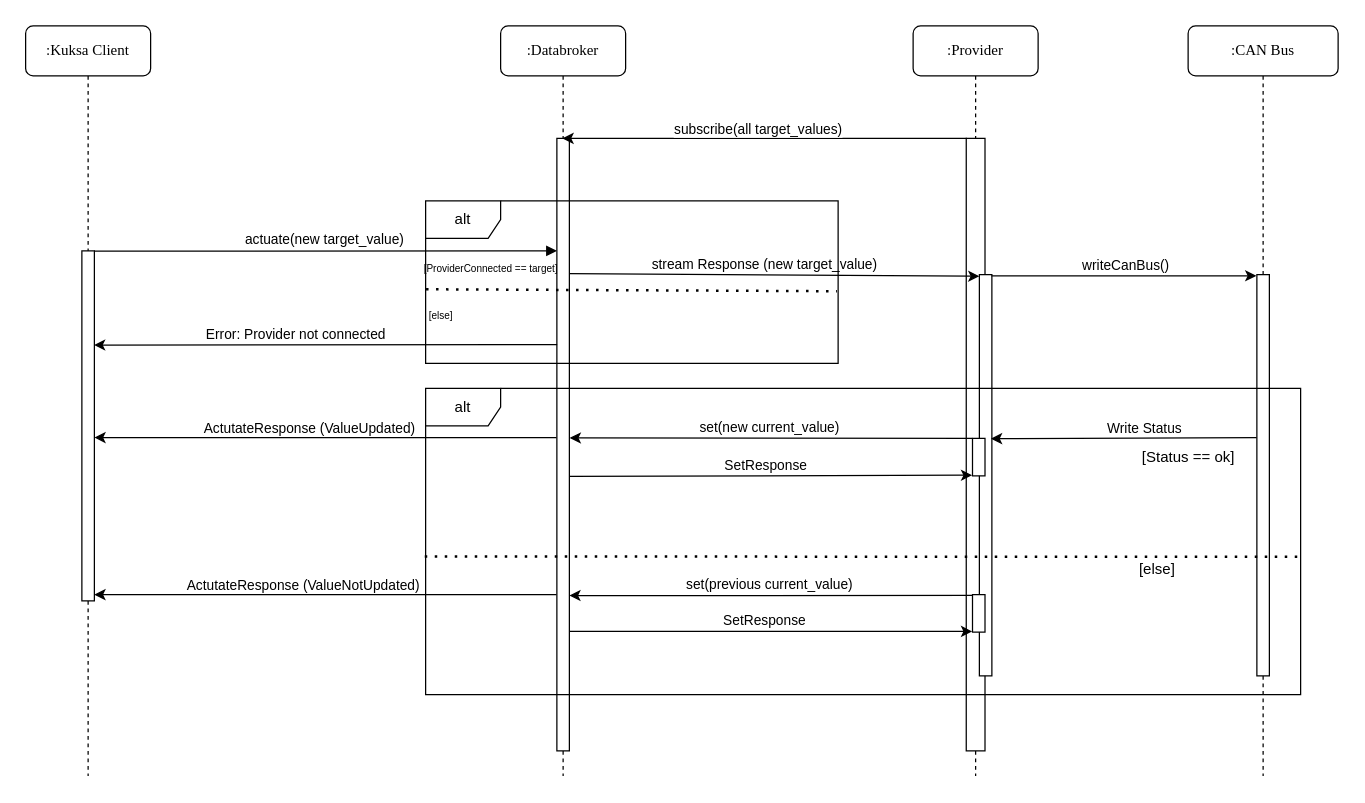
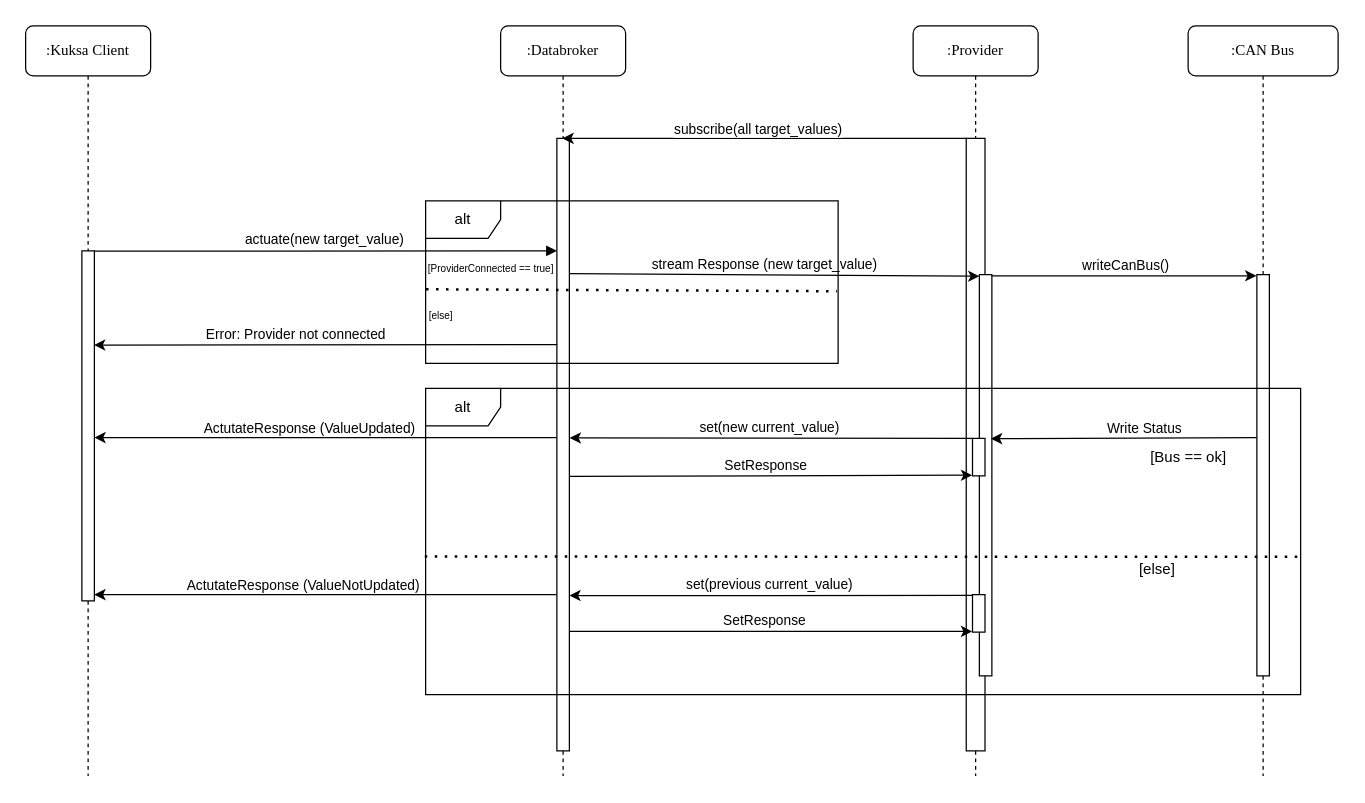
(491, 267) -> (491, 267)
(1189, 457) -> (1189, 457)
